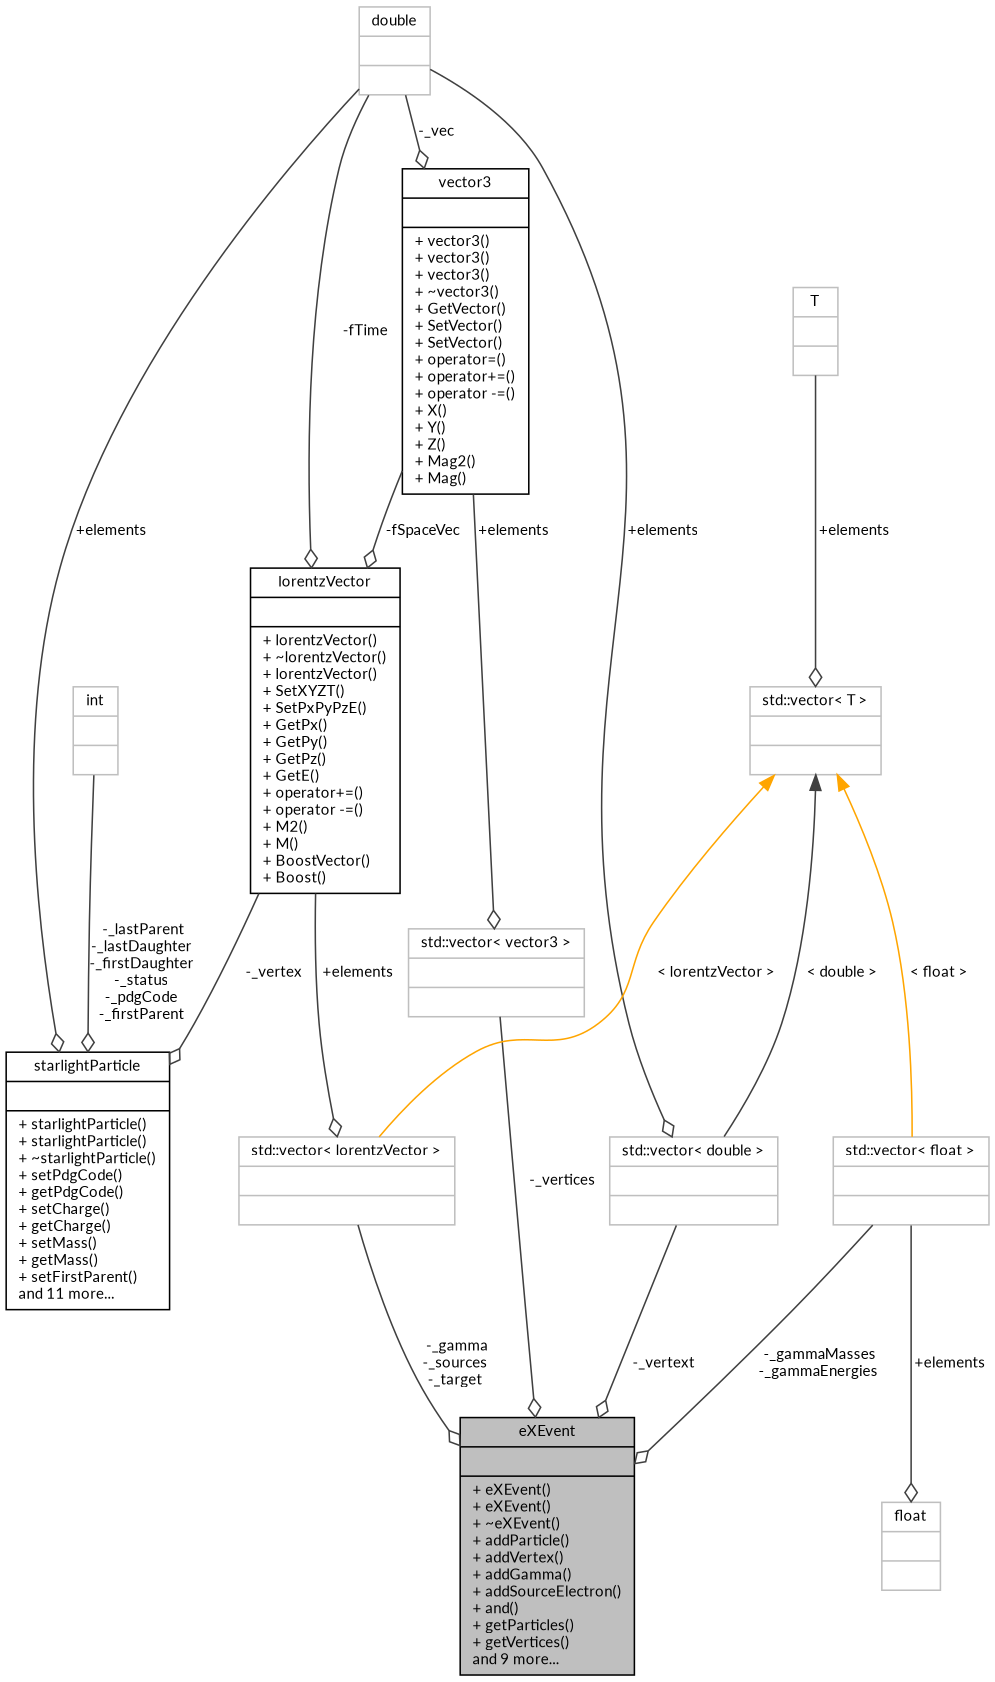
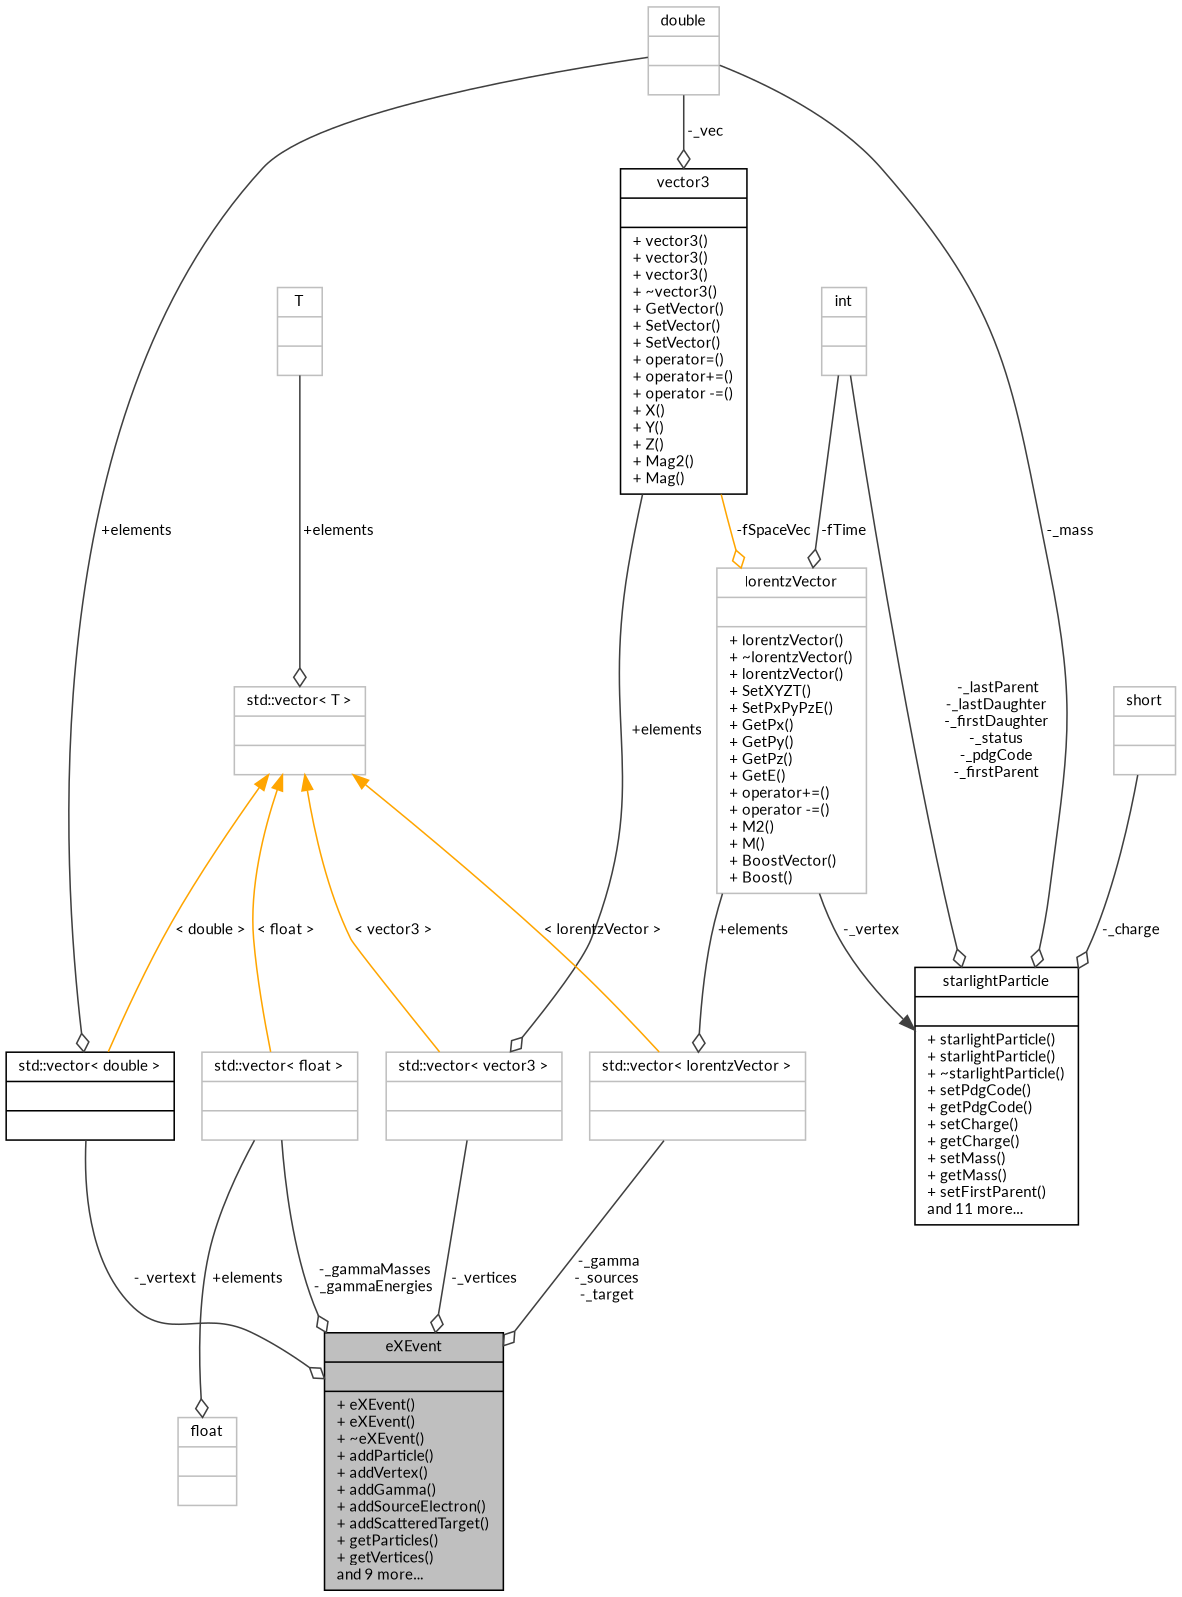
(316, 318) -> (827, 462)
(387, 510) -> (728, 522)
(110, 531) -> (1069, 531)
(325, 731) -> (792, 731)
none -> (1145, 731)
none -> (348, 934)
(796, 971) -> (176, 915)
(222, 972) -> (854, 961)
(694, 1181) -> (90, 1096)
(496, 1609) -> (414, 1524)
